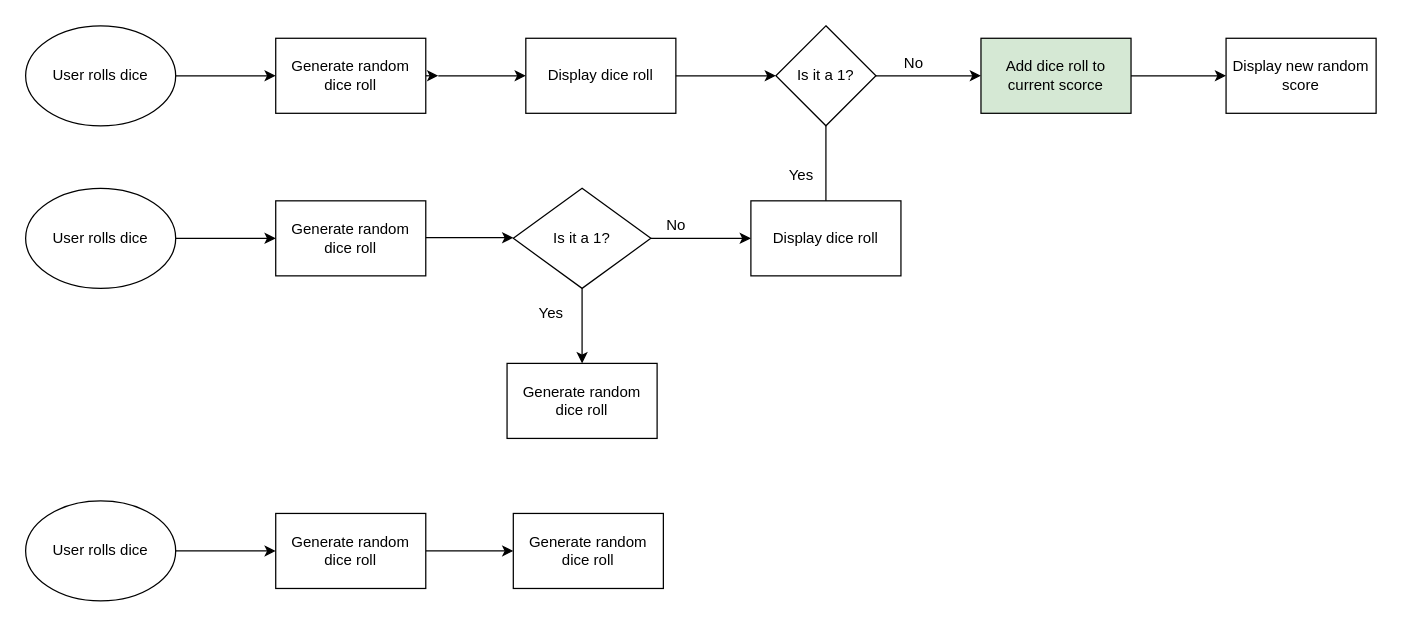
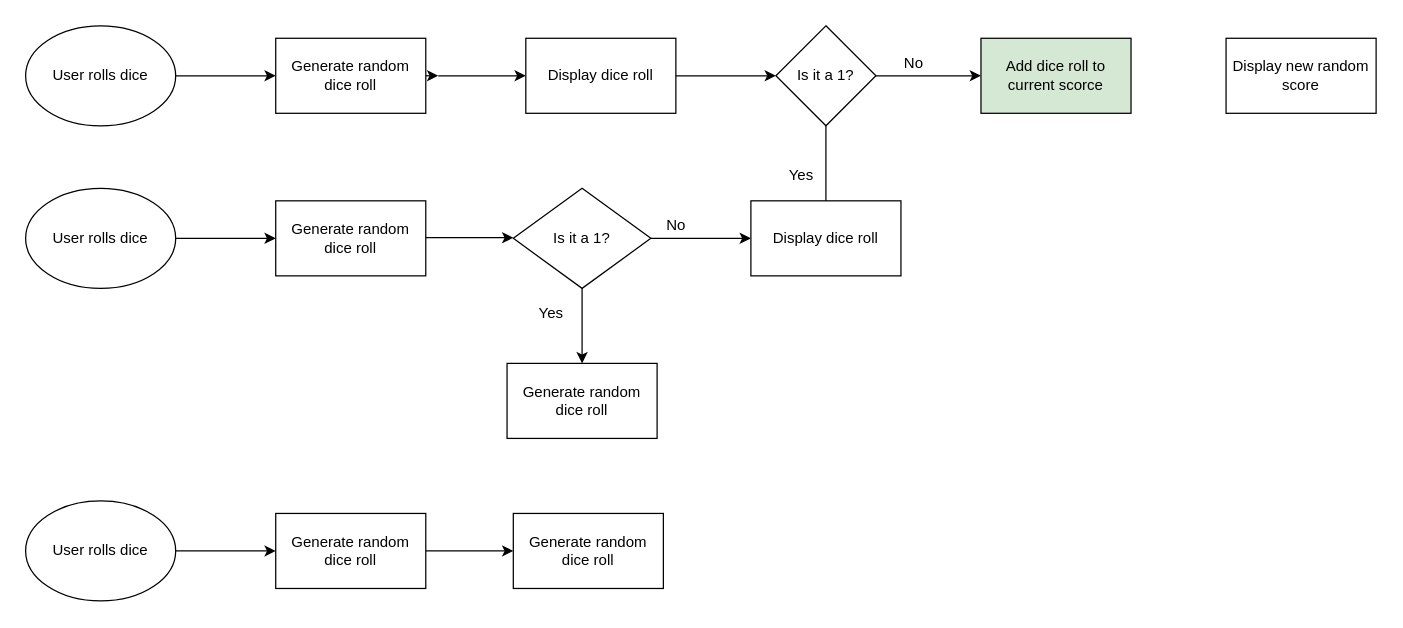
(1174, 76) -> none
